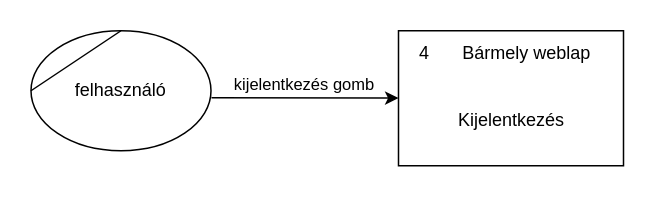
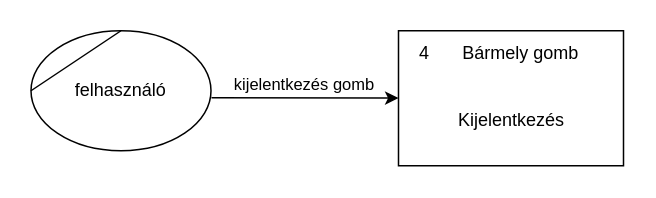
(526, 53) -> (519, 53)
